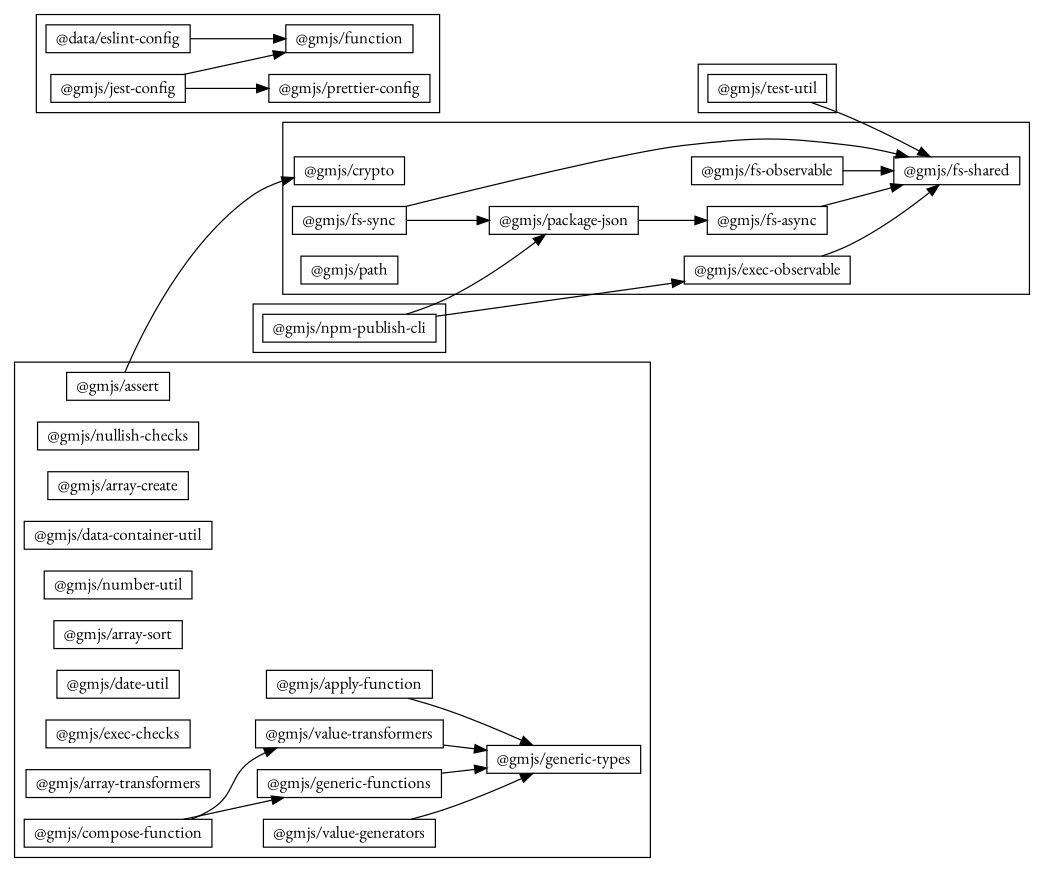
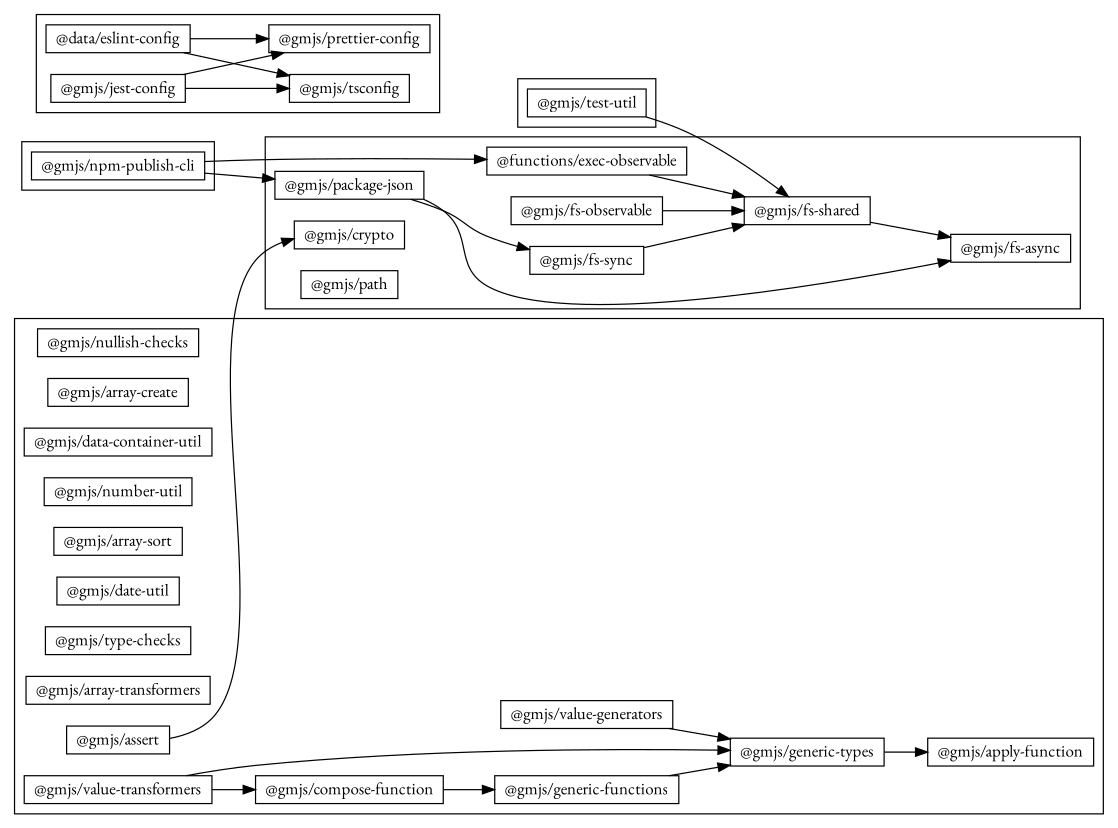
none -> (223, 39)
(349, 39) -> (349, 88)
(856, 197) -> (904, 229)
(442, 220) -> (464, 223)
(767, 270) -> (587, 161)
(466, 717) -> (900, 752)
(118, 734) -> (118, 641)
(230, 788) -> (228, 790)
